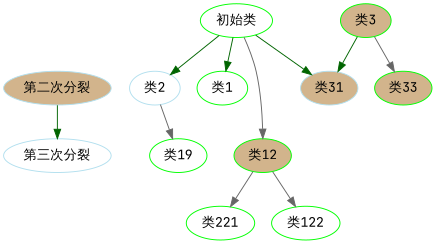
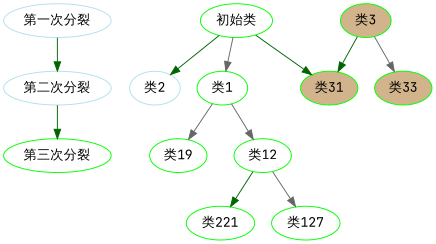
none -> (57, 21)
(230, 50) -> (230, 50)
(258, 82) -> (240, 118)
(57, 88) -> (57, 88)
(329, 88) -> (329, 88)
(165, 117) -> (203, 118)
(57, 156) -> (57, 156)
(263, 156) -> (263, 156)
(244, 185) -> (244, 185)
(306, 223) -> (306, 223)
